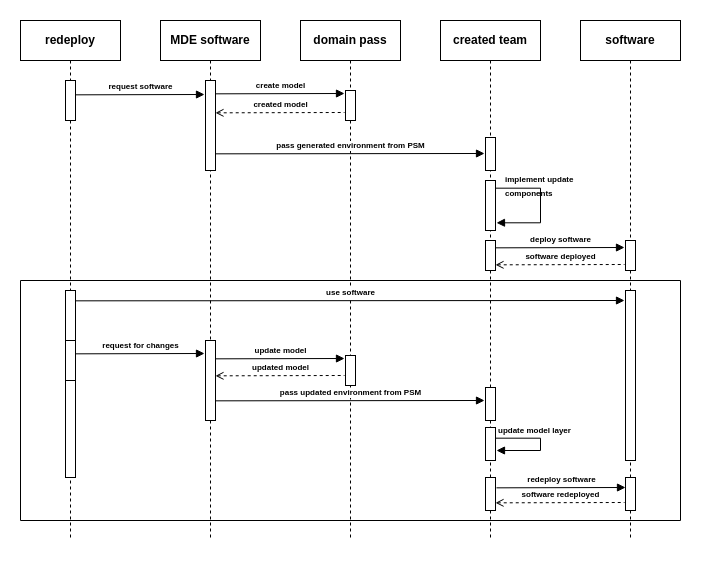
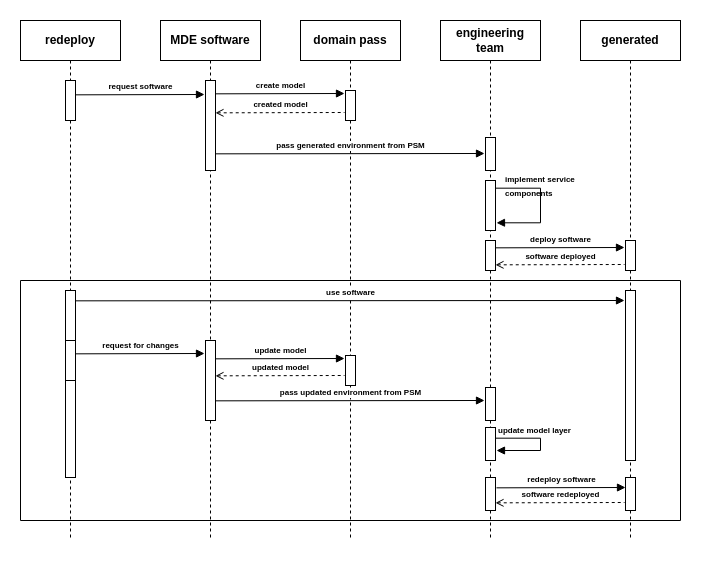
(491, 41) -> (491, 41)
(631, 41) -> (631, 41)
(550, 186) -> (552, 186)
